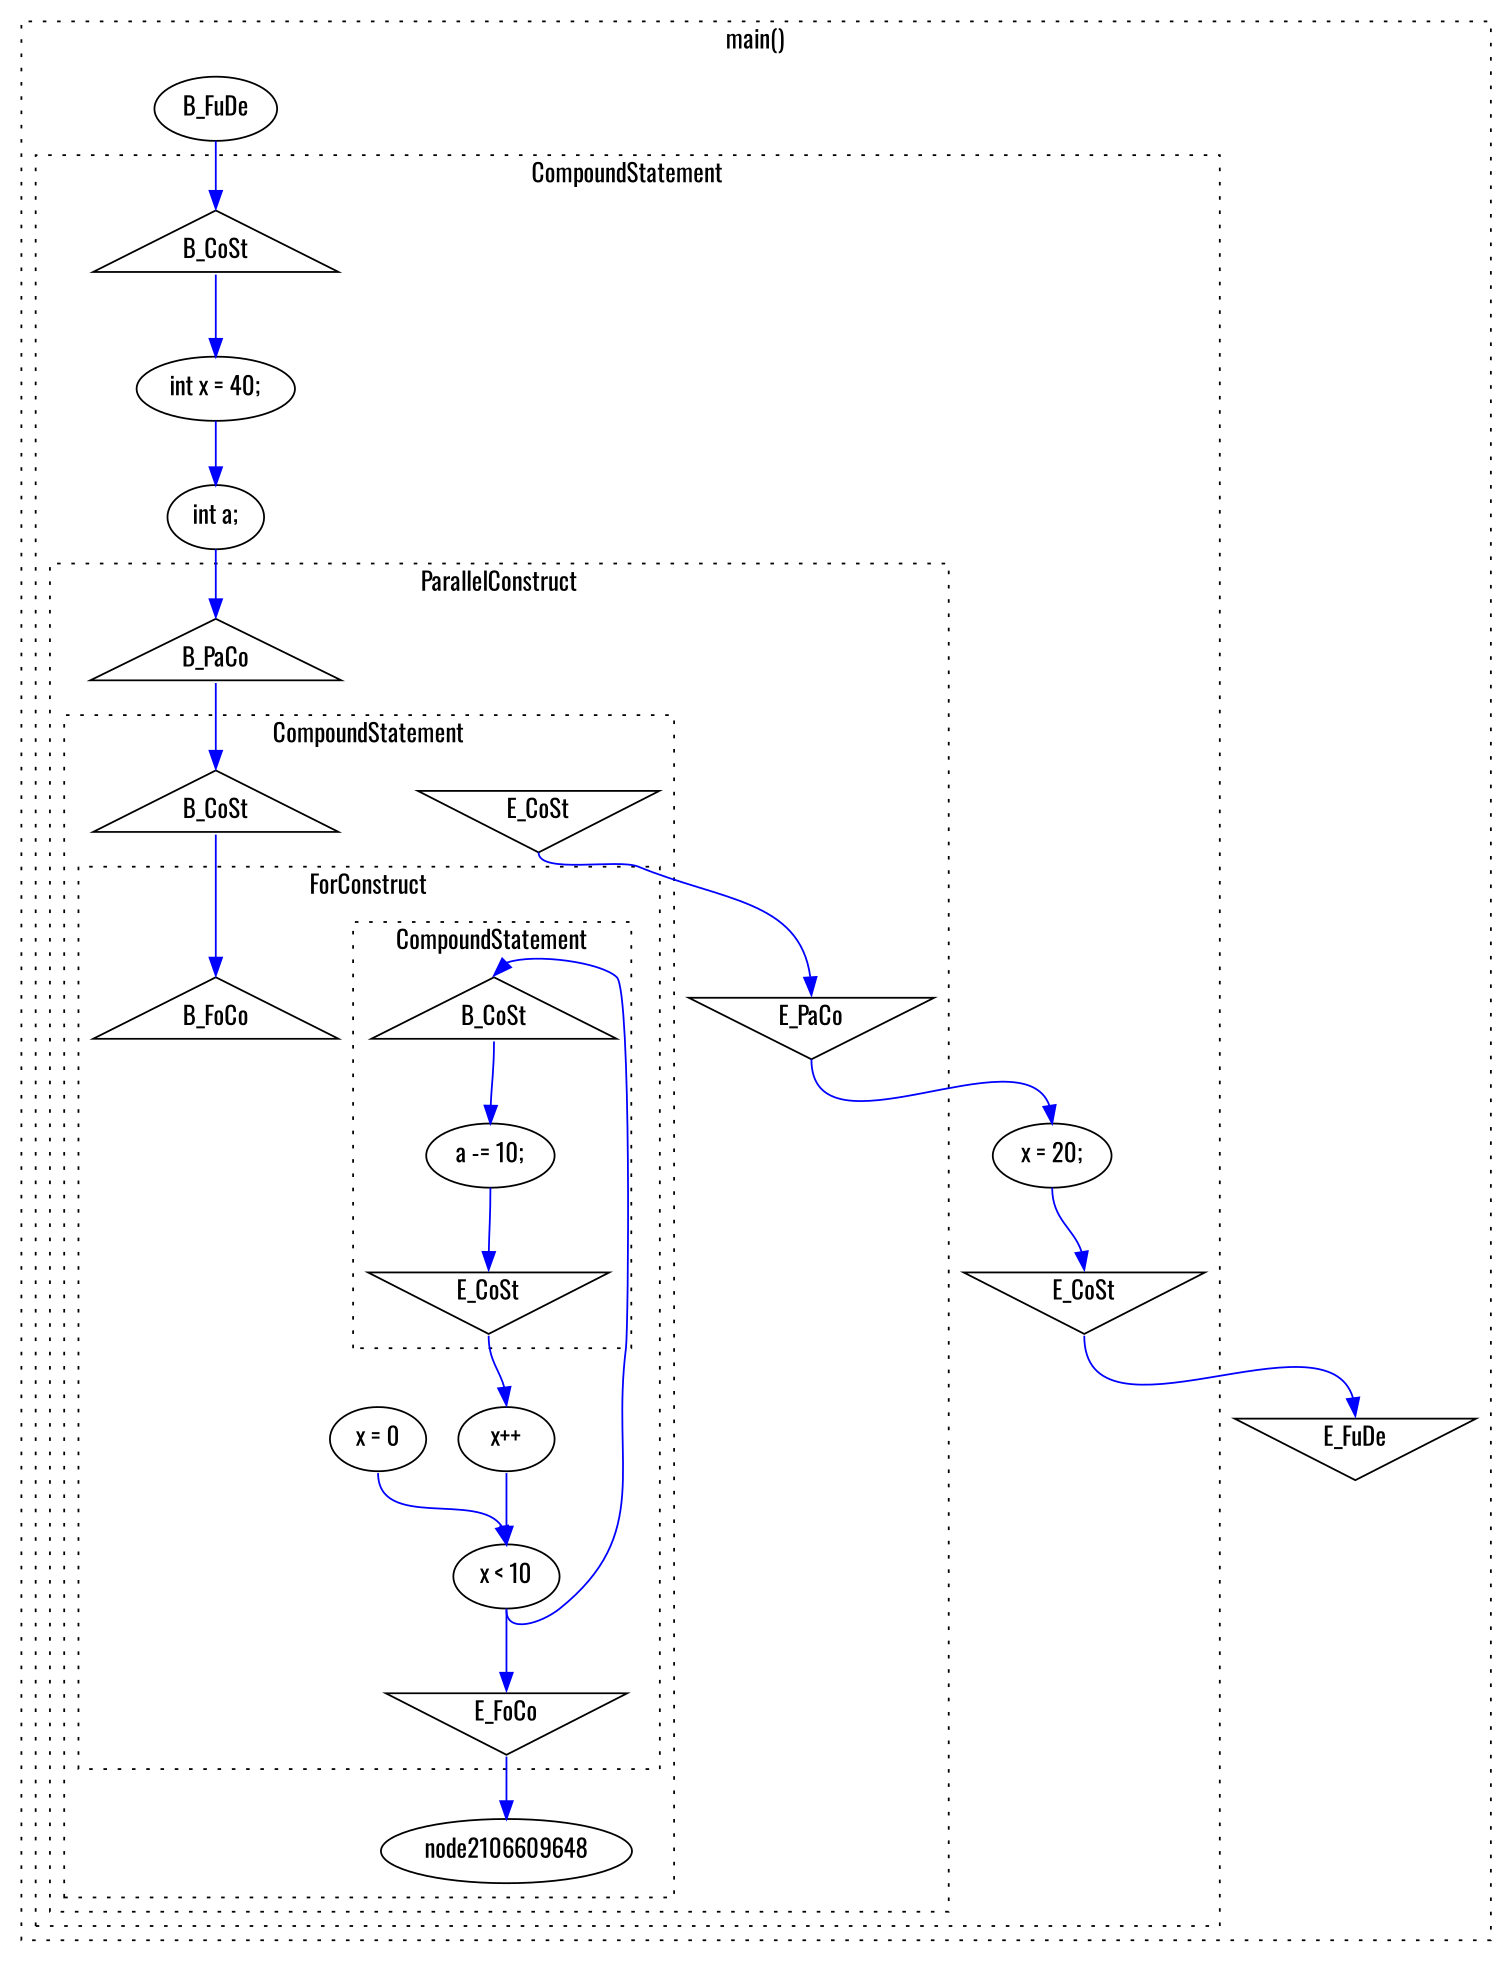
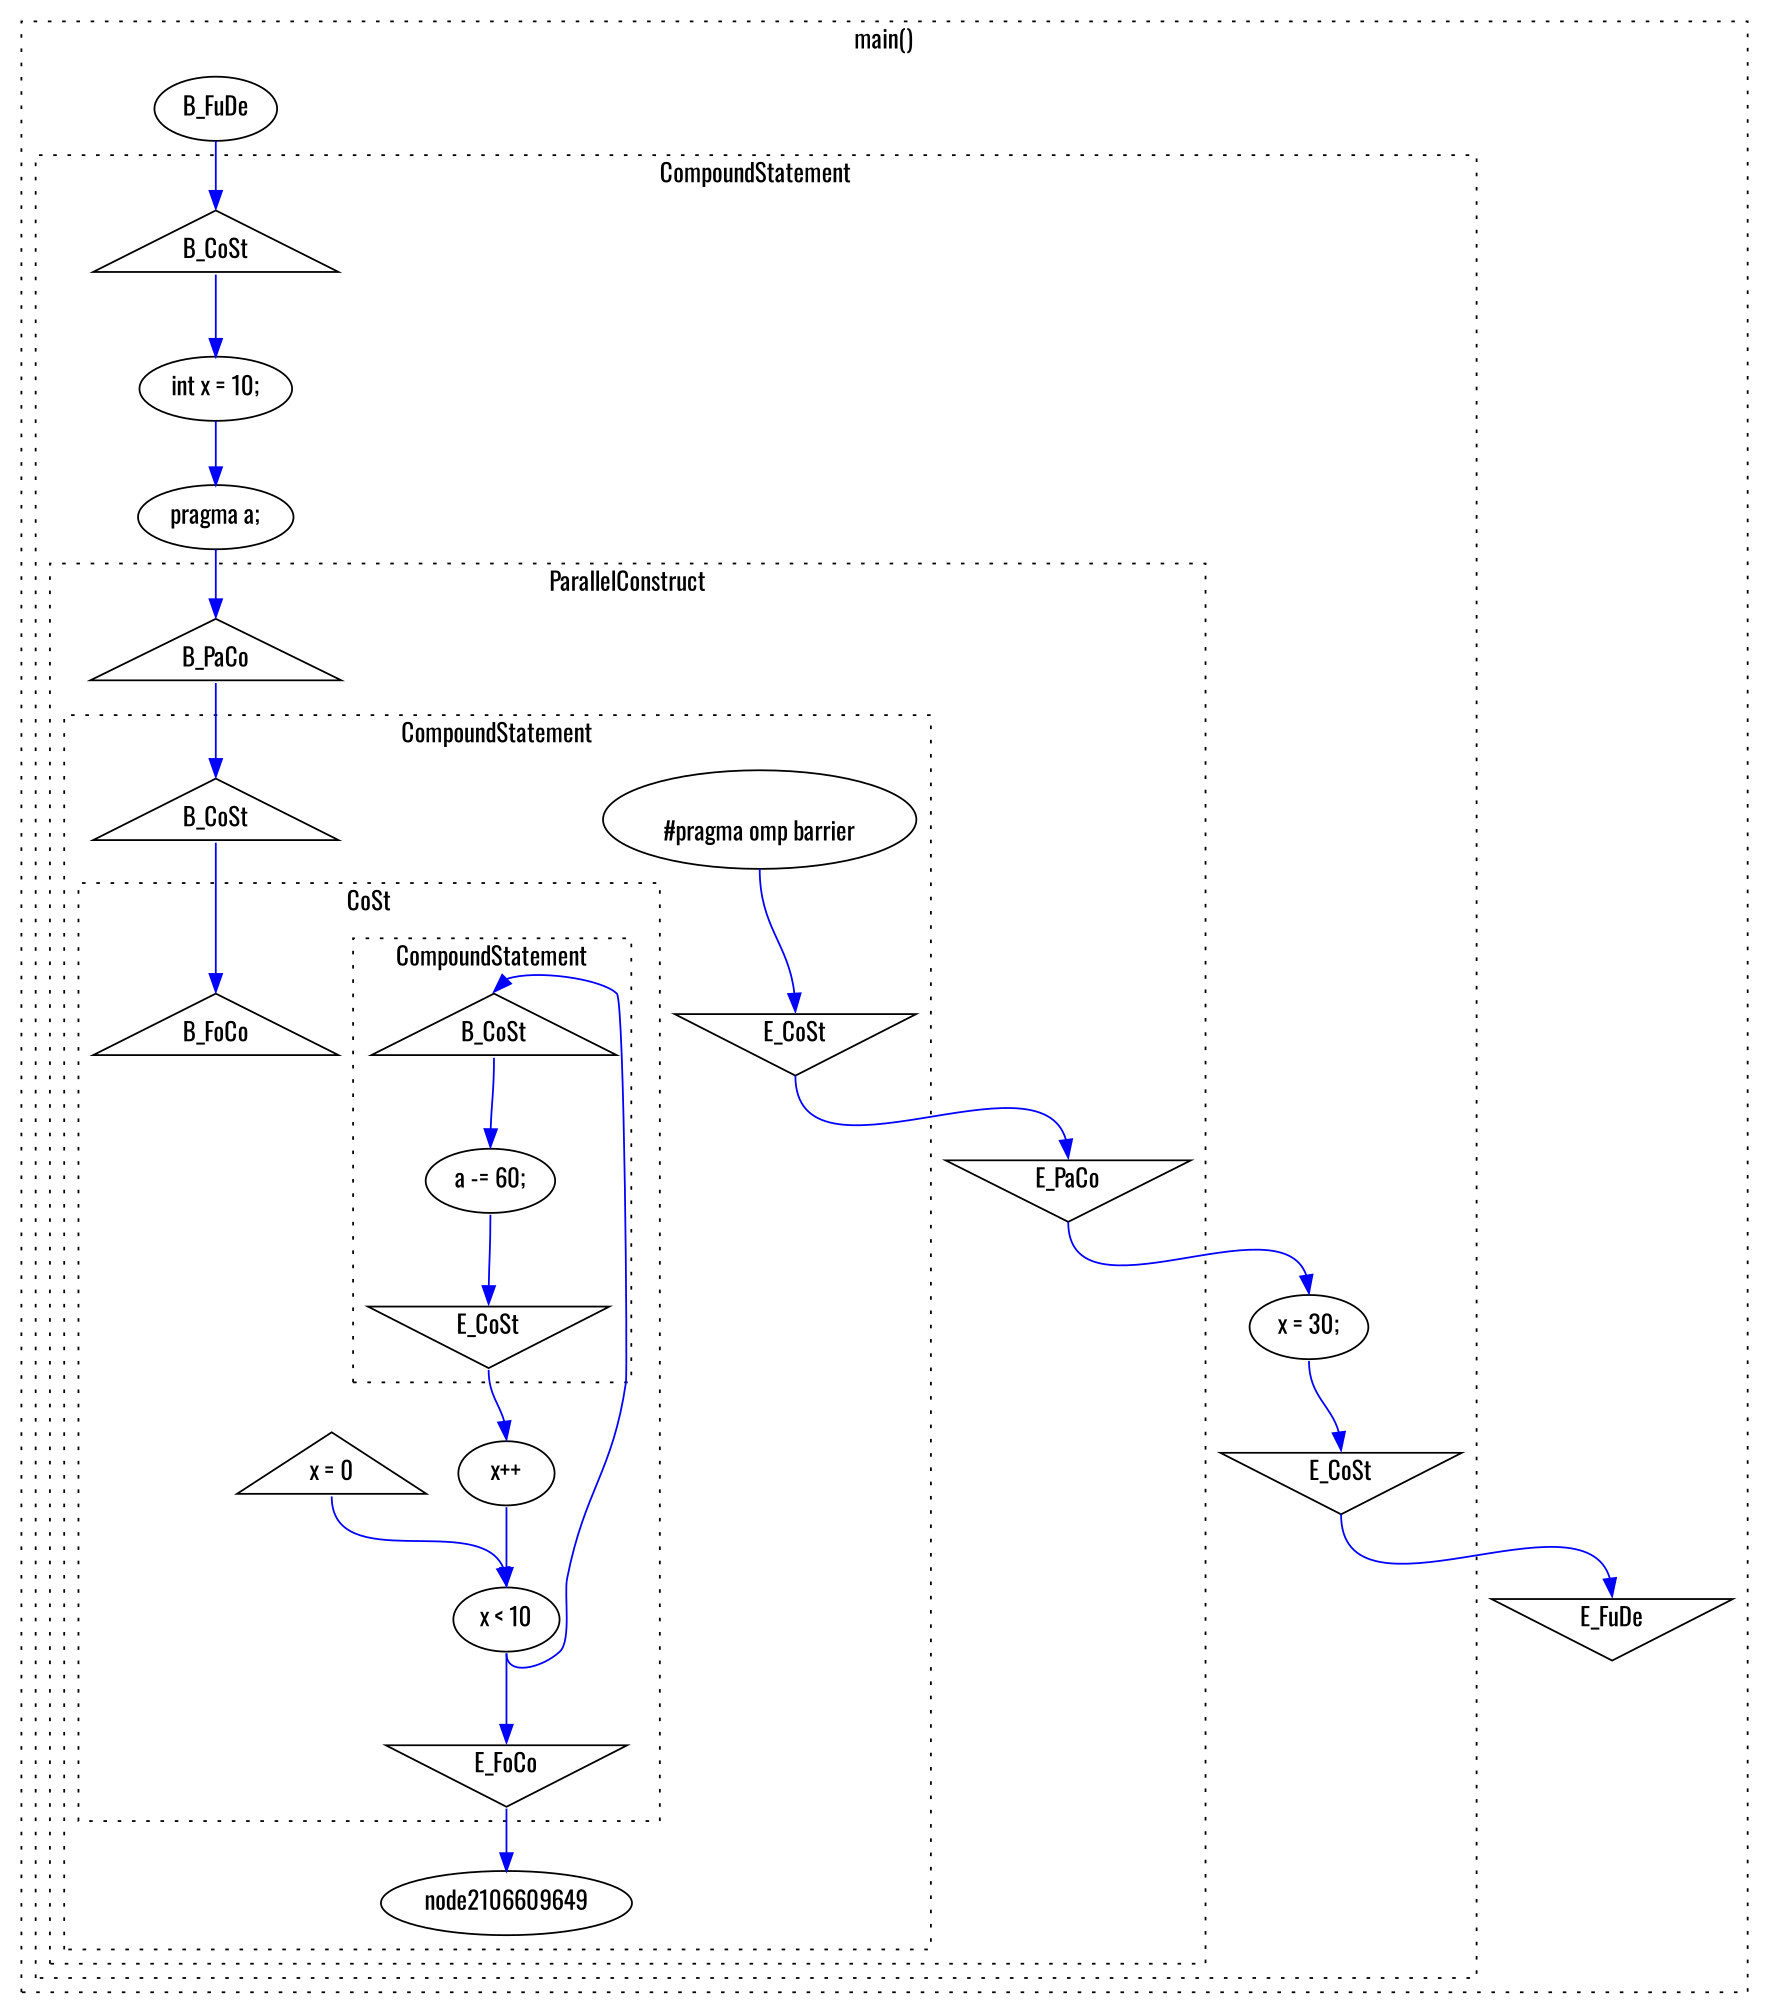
(216, 389) -> (216, 389)
(216, 517) -> (216, 517)
none -> (760, 820)
(369, 887) -> (369, 904)
(490, 1156) -> (490, 1181)
(1052, 1156) -> (1309, 1327)
(378, 1439) -> (332, 1473)
(506, 1851) -> (506, 1903)
